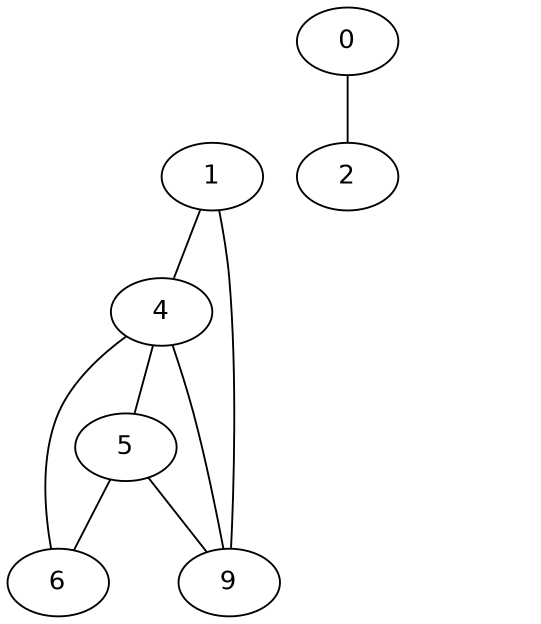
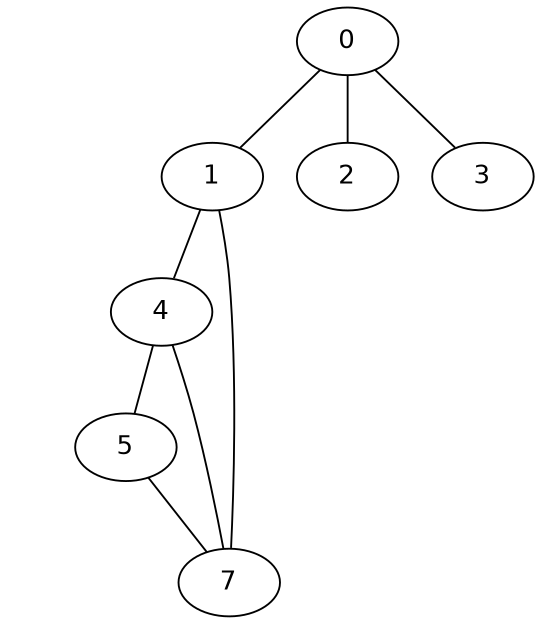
none -> (280, 109)
none -> (483, 177)
(58, 583) -> none
(229, 583) -> (229, 583)
